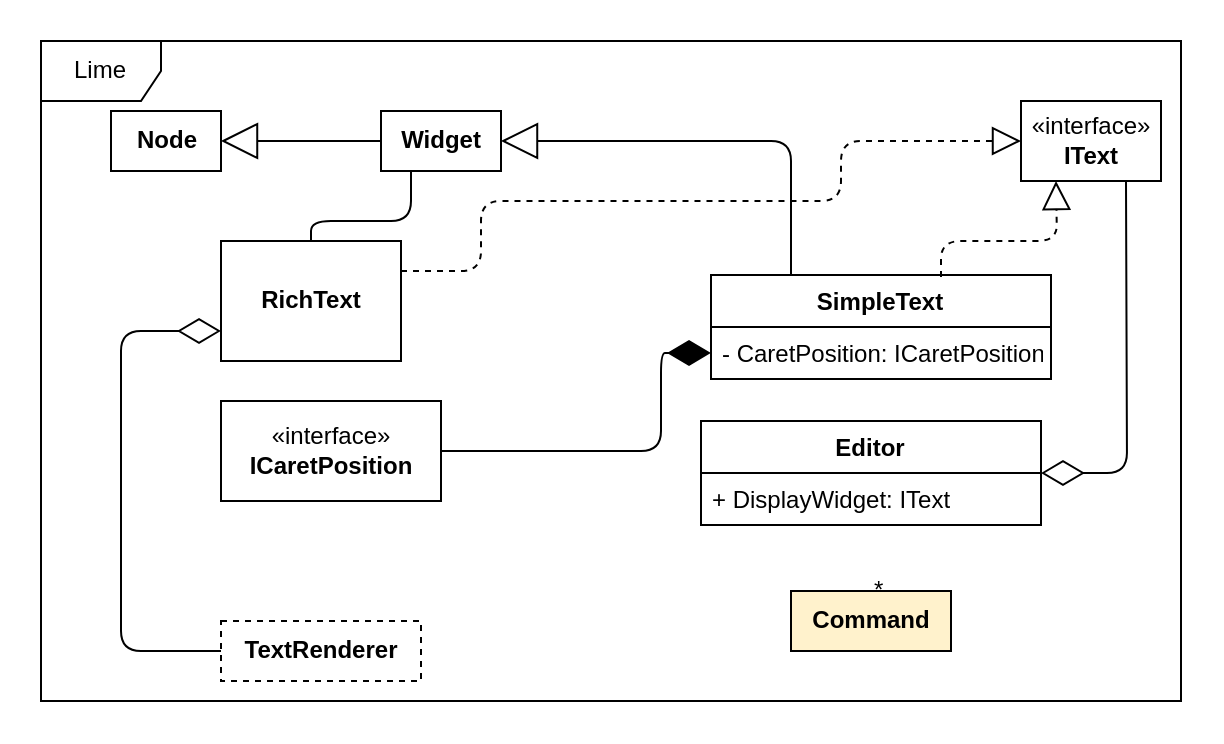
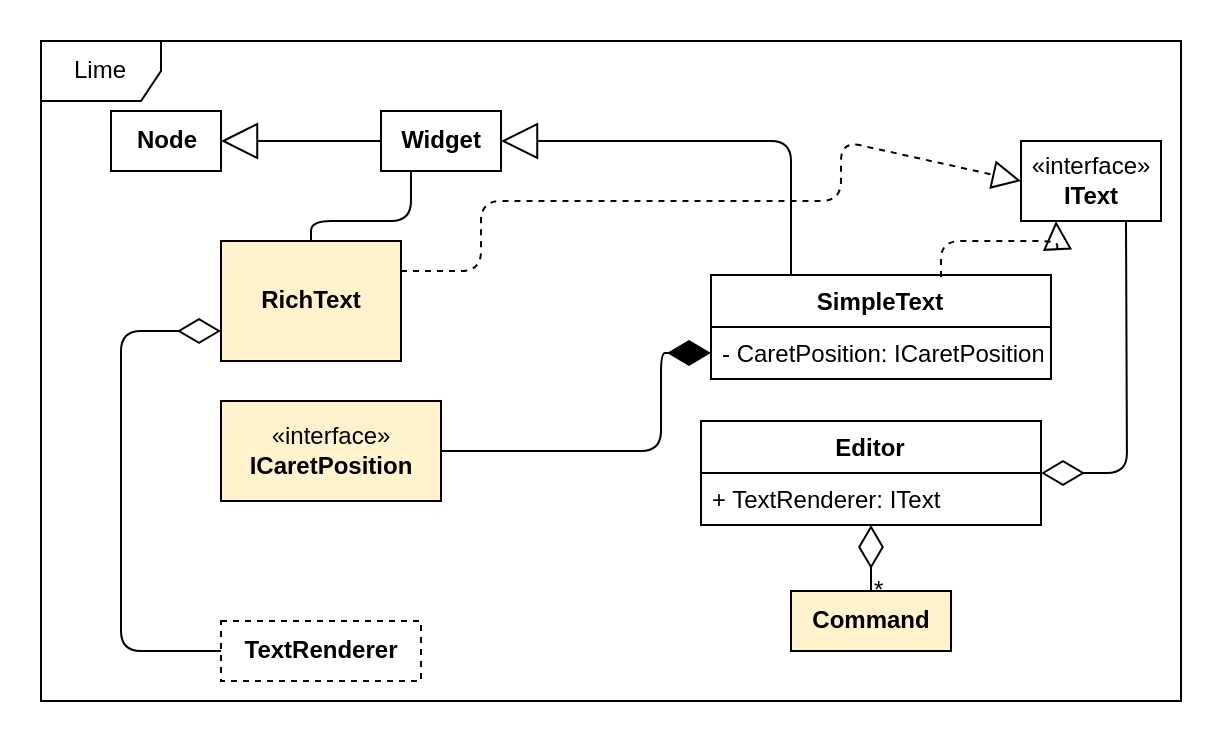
(1091, 141) -> (1091, 181)
(311, 301) -> (311, 301)
(331, 451) -> (331, 451)
(841, 500) -> (844, 500)
none -> (871, 579)
